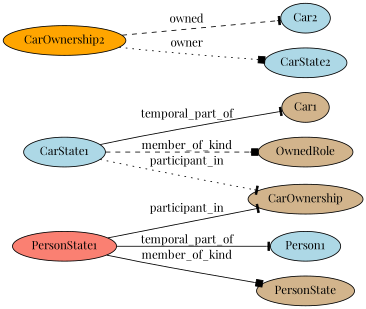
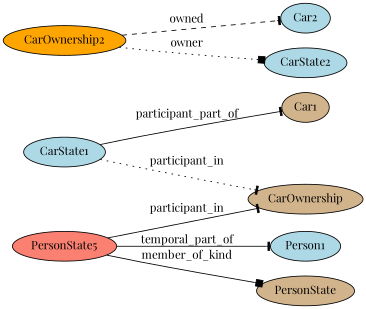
(187, 114) -> (187, 114)
(306, 152) -> none
(65, 246) -> (65, 246)
